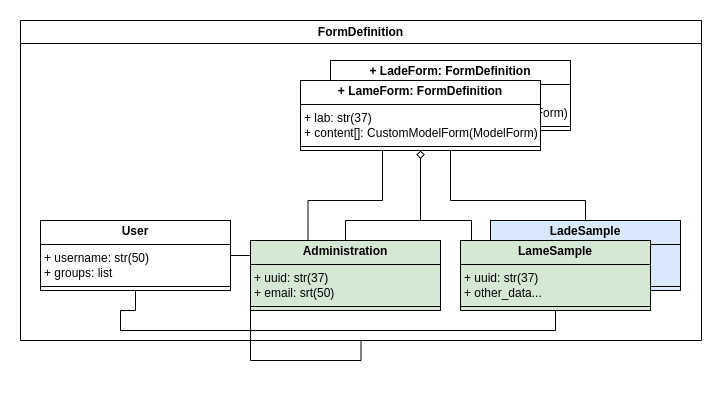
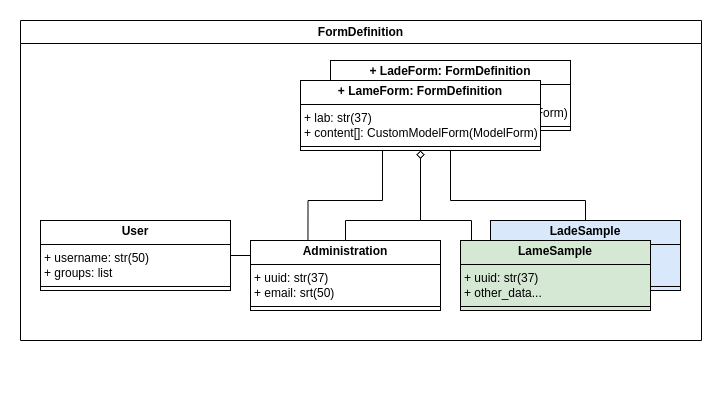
(346, 276) -> (346, 276)
(321, 331) -> none
(290, 361) -> (251, 265)
